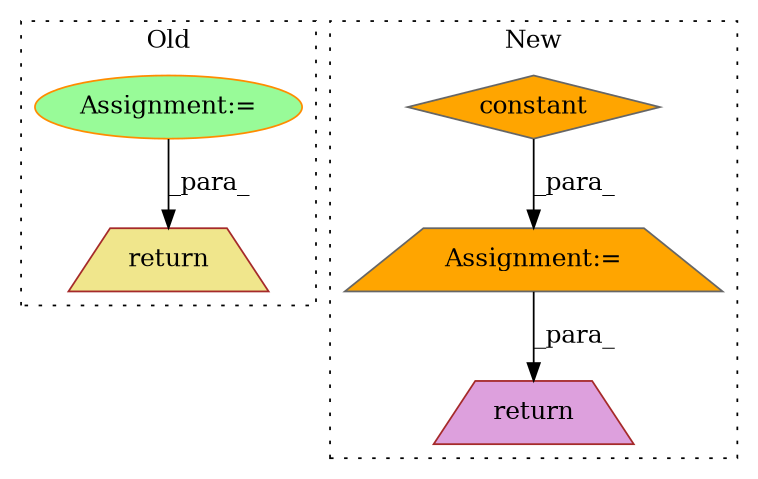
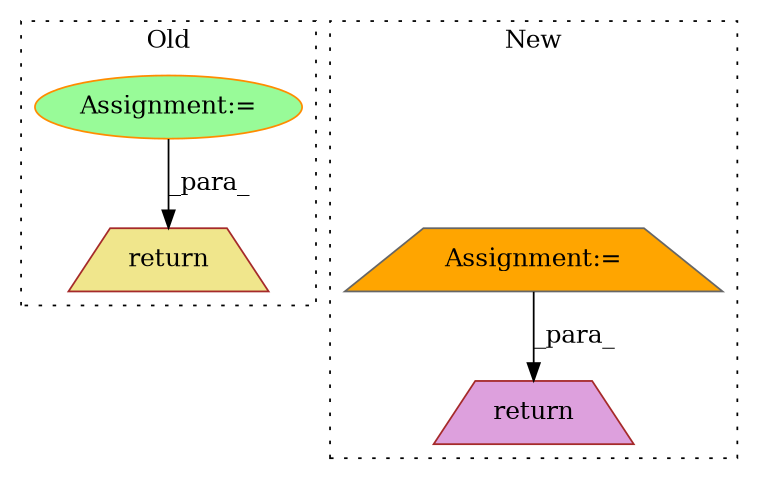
(534, 107) -> none
